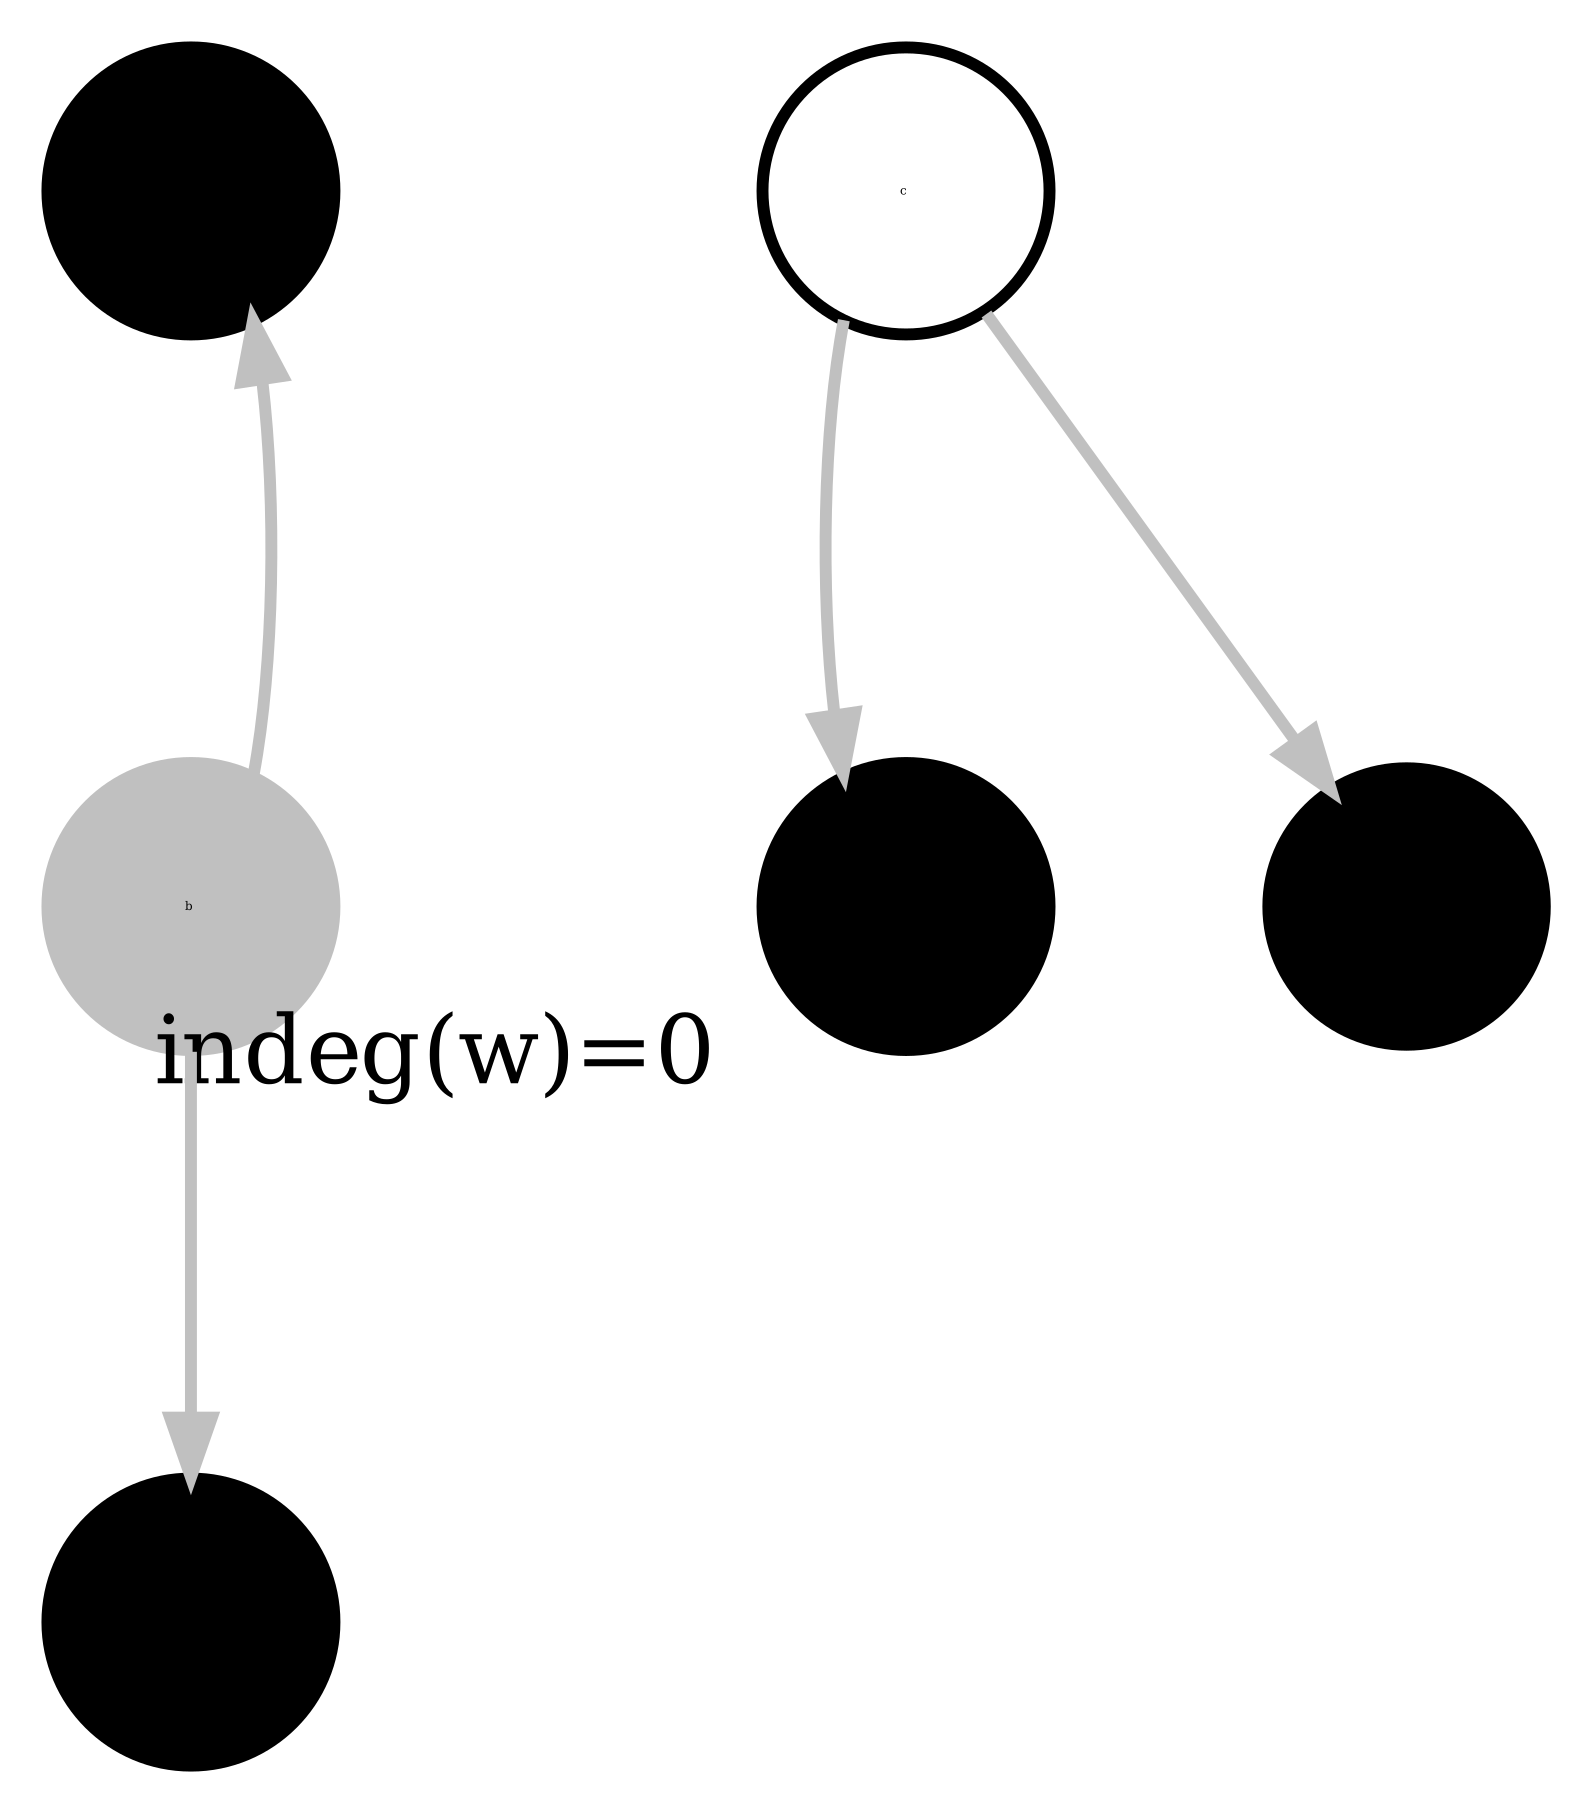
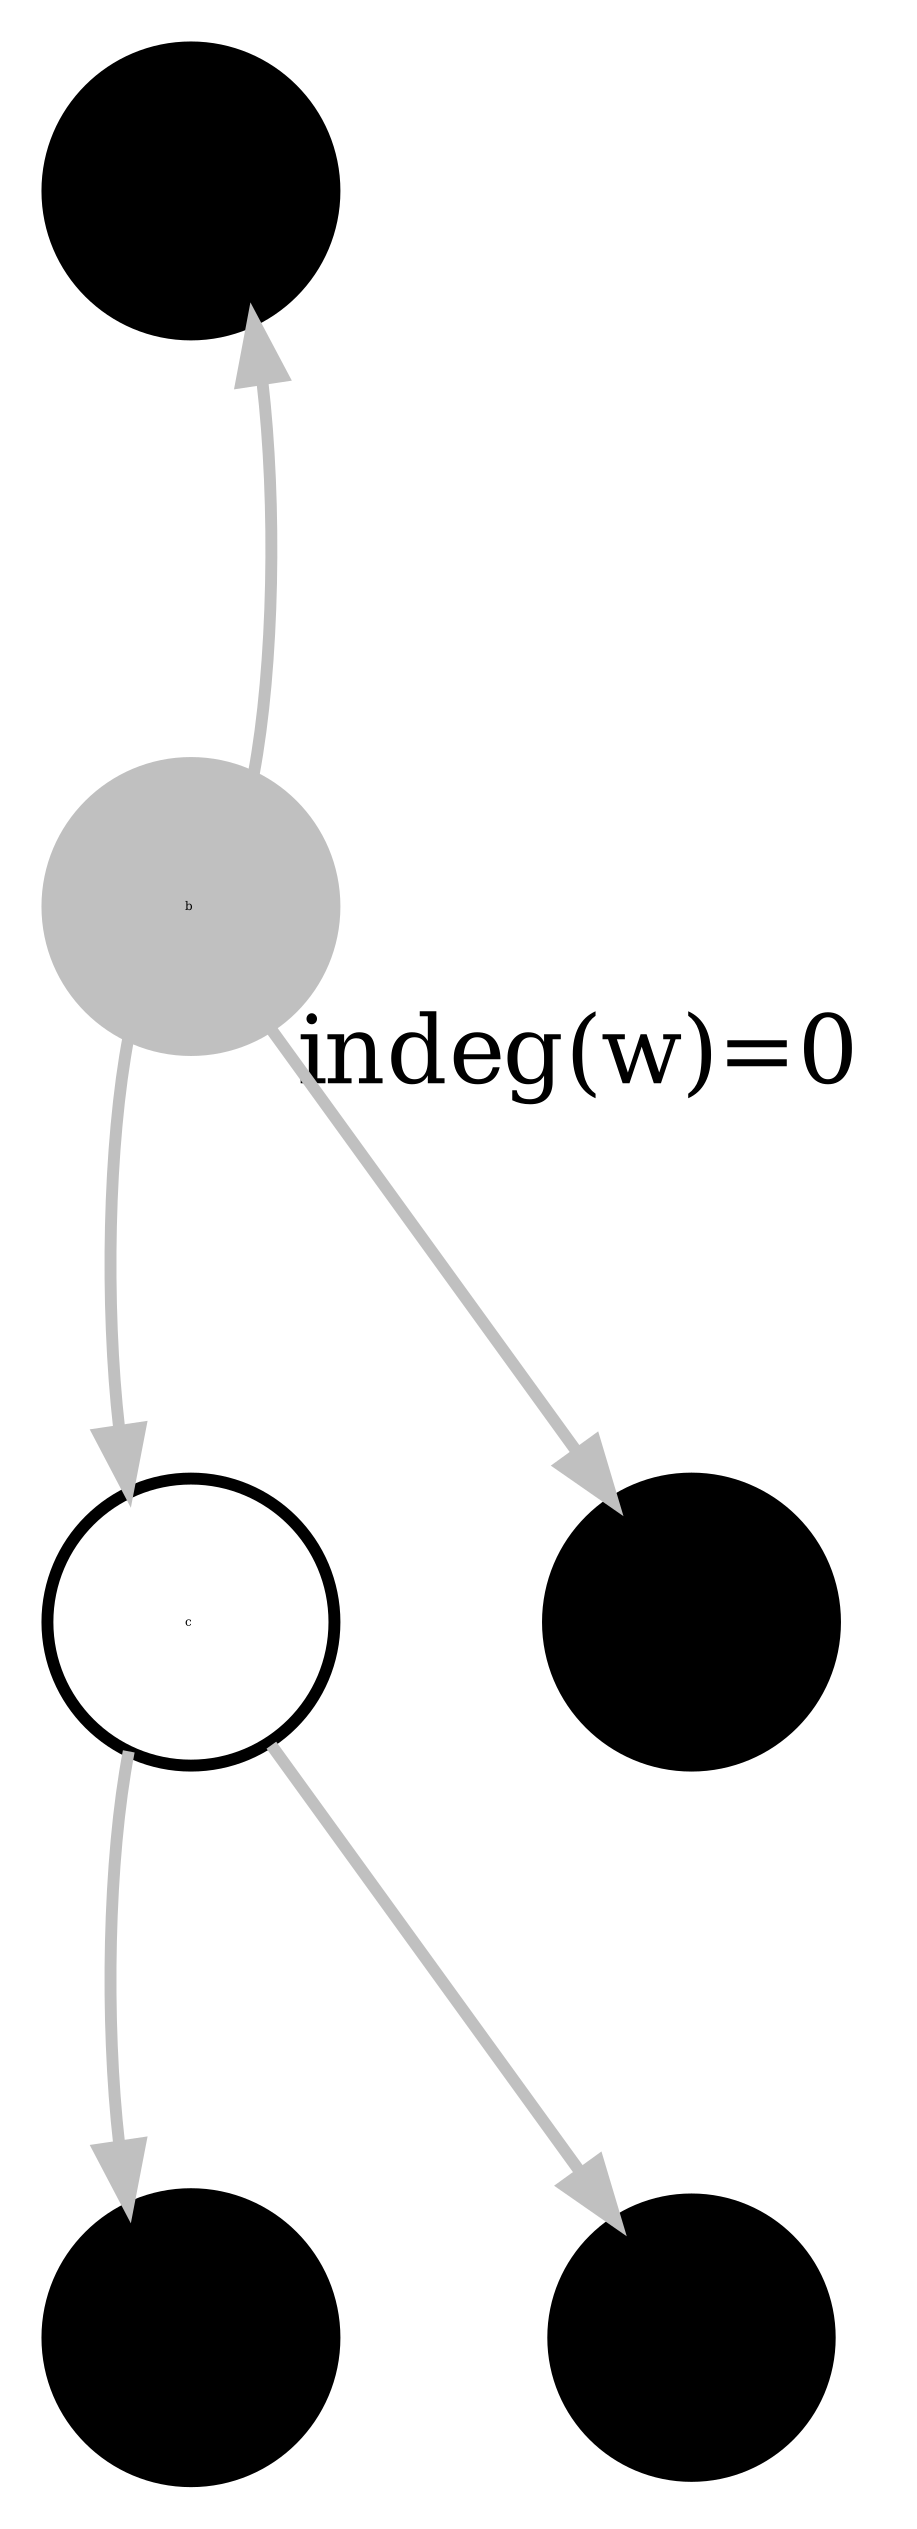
none -> (111, 1232)
